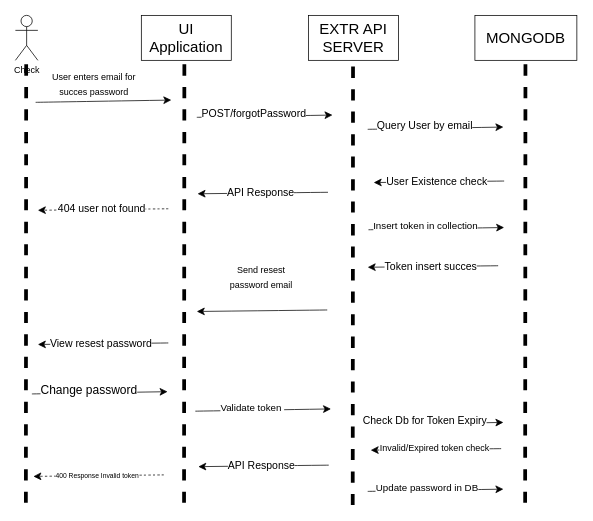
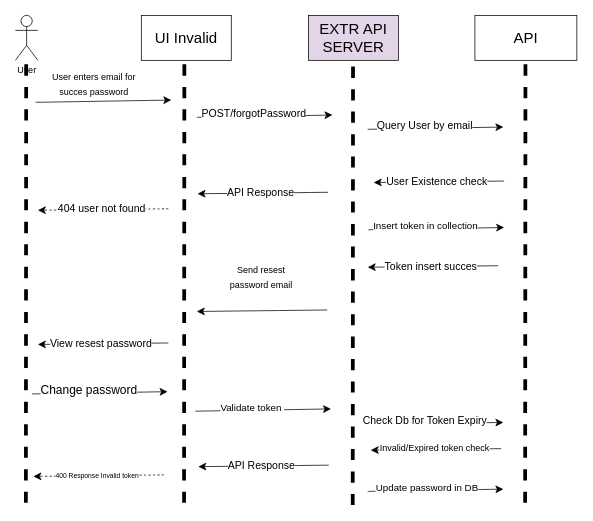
(186, 38) -> (186, 38)
(354, 38) -> (354, 38)
(526, 38) -> (526, 38)
(27, 71) -> (27, 71)
